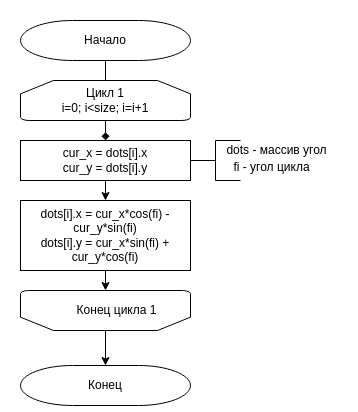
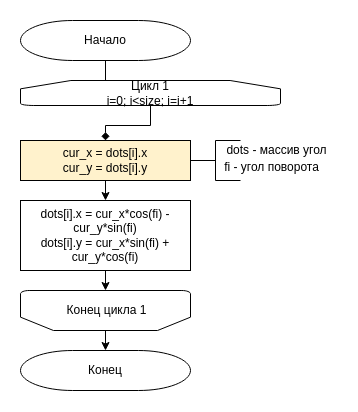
(106, 101) -> (151, 93)
(106, 161) -> (106, 161)
(272, 168) -> (272, 168)
(117, 311) -> (107, 311)
(106, 386) -> (106, 371)
